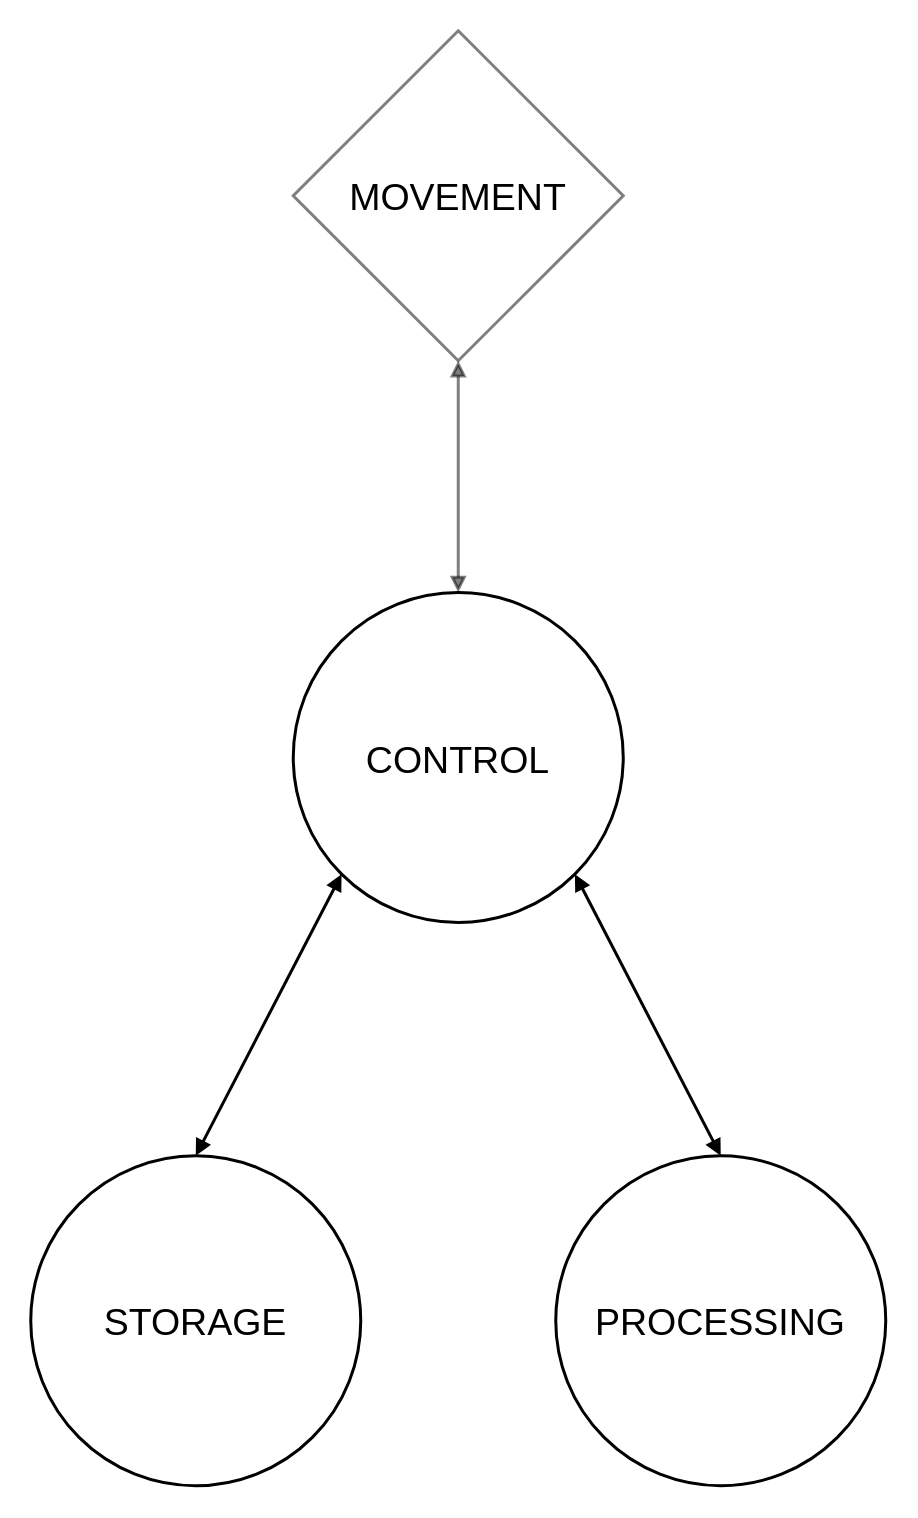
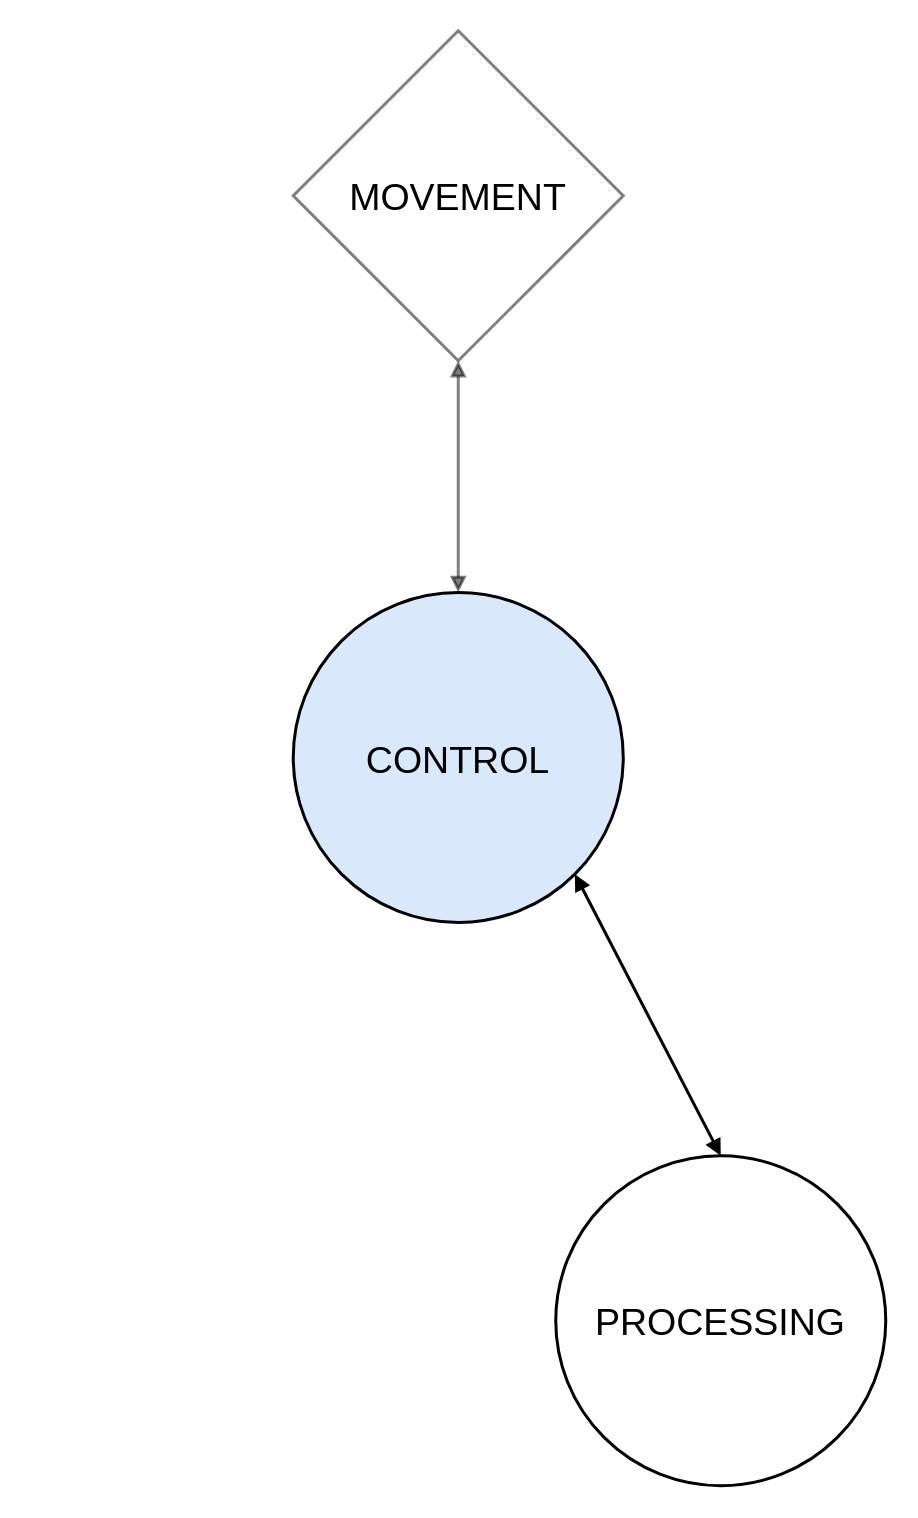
(458, 758) -> (458, 758)
(269, 1015) -> none
(196, 1321) -> none
